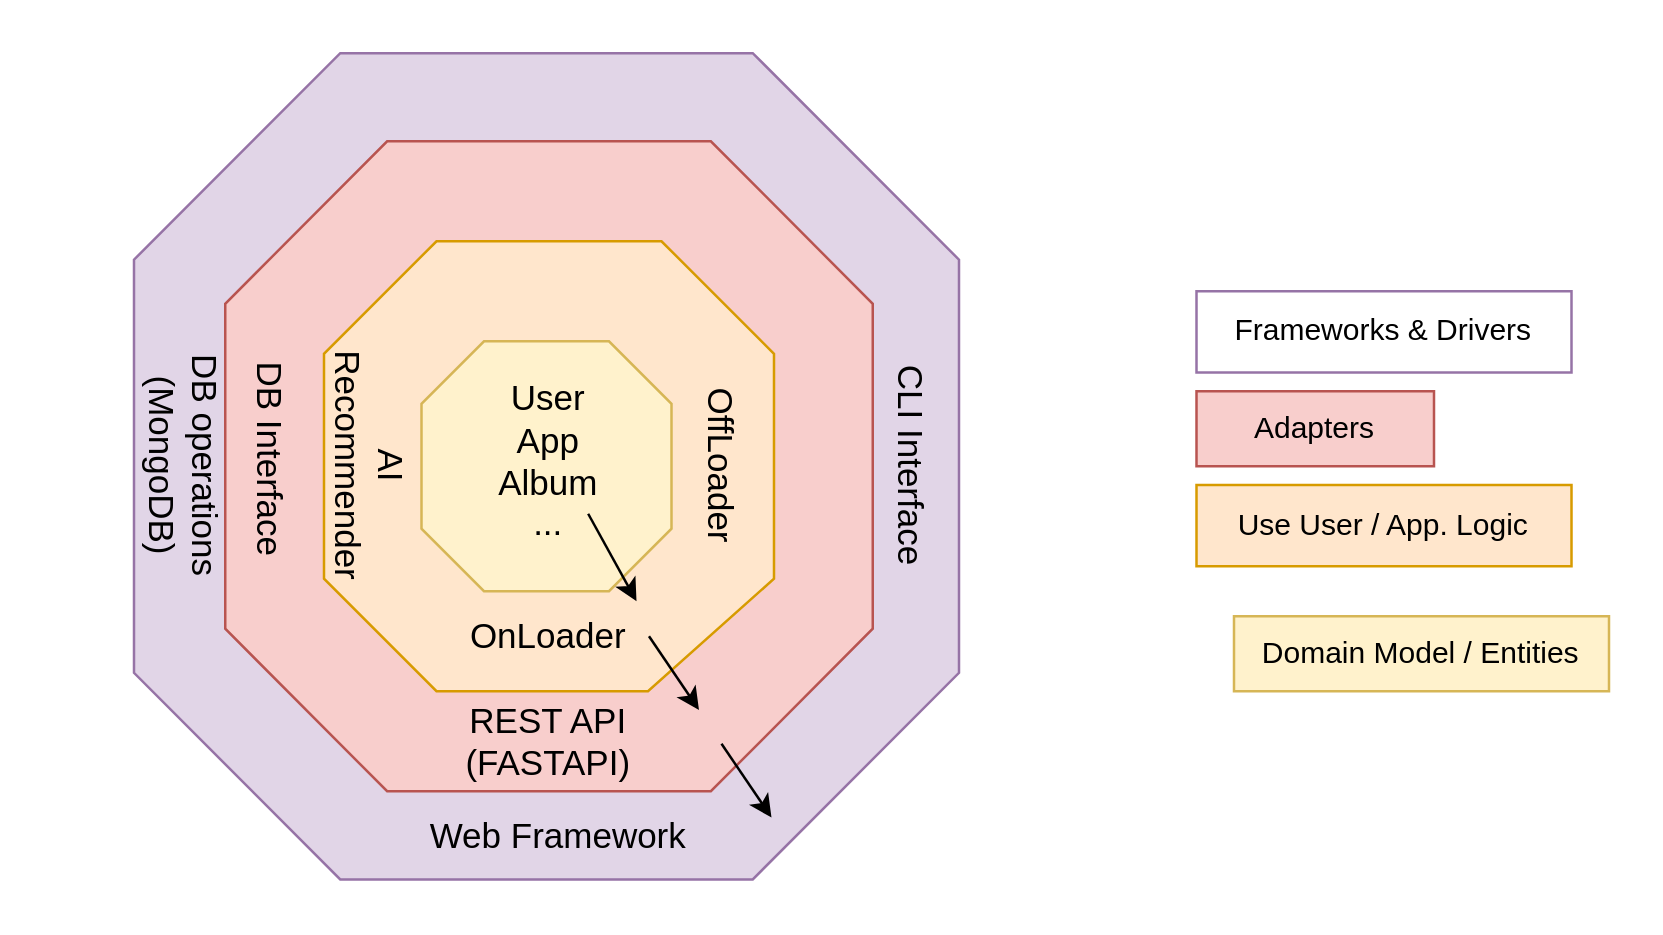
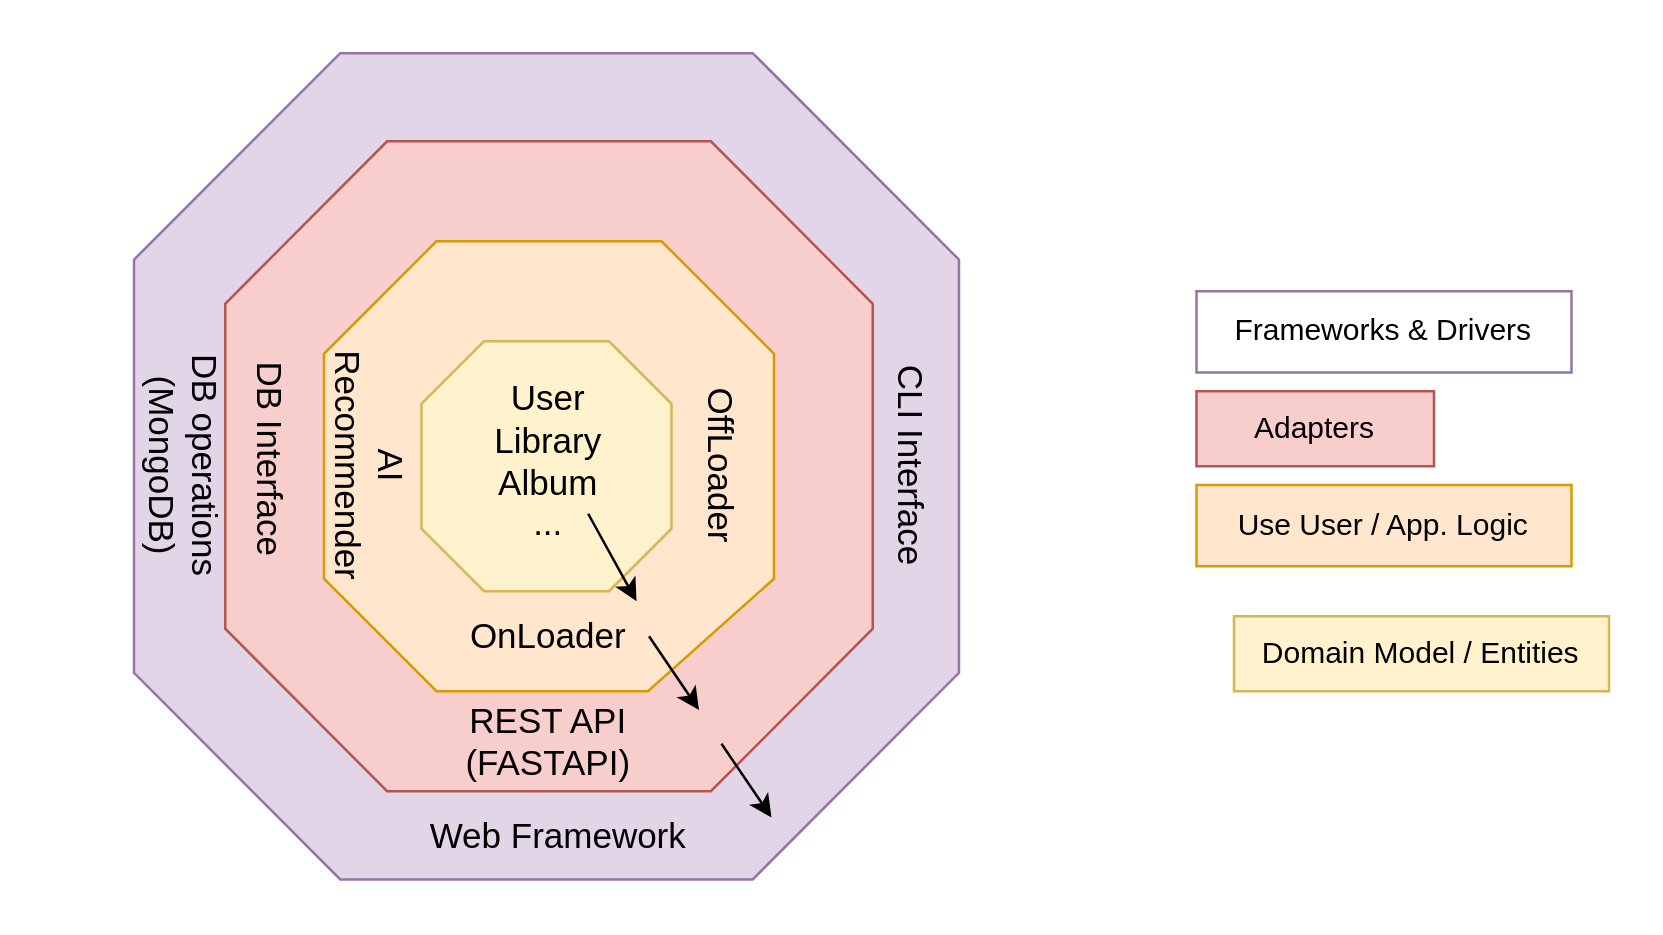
(549, 461) -> (549, 461)
